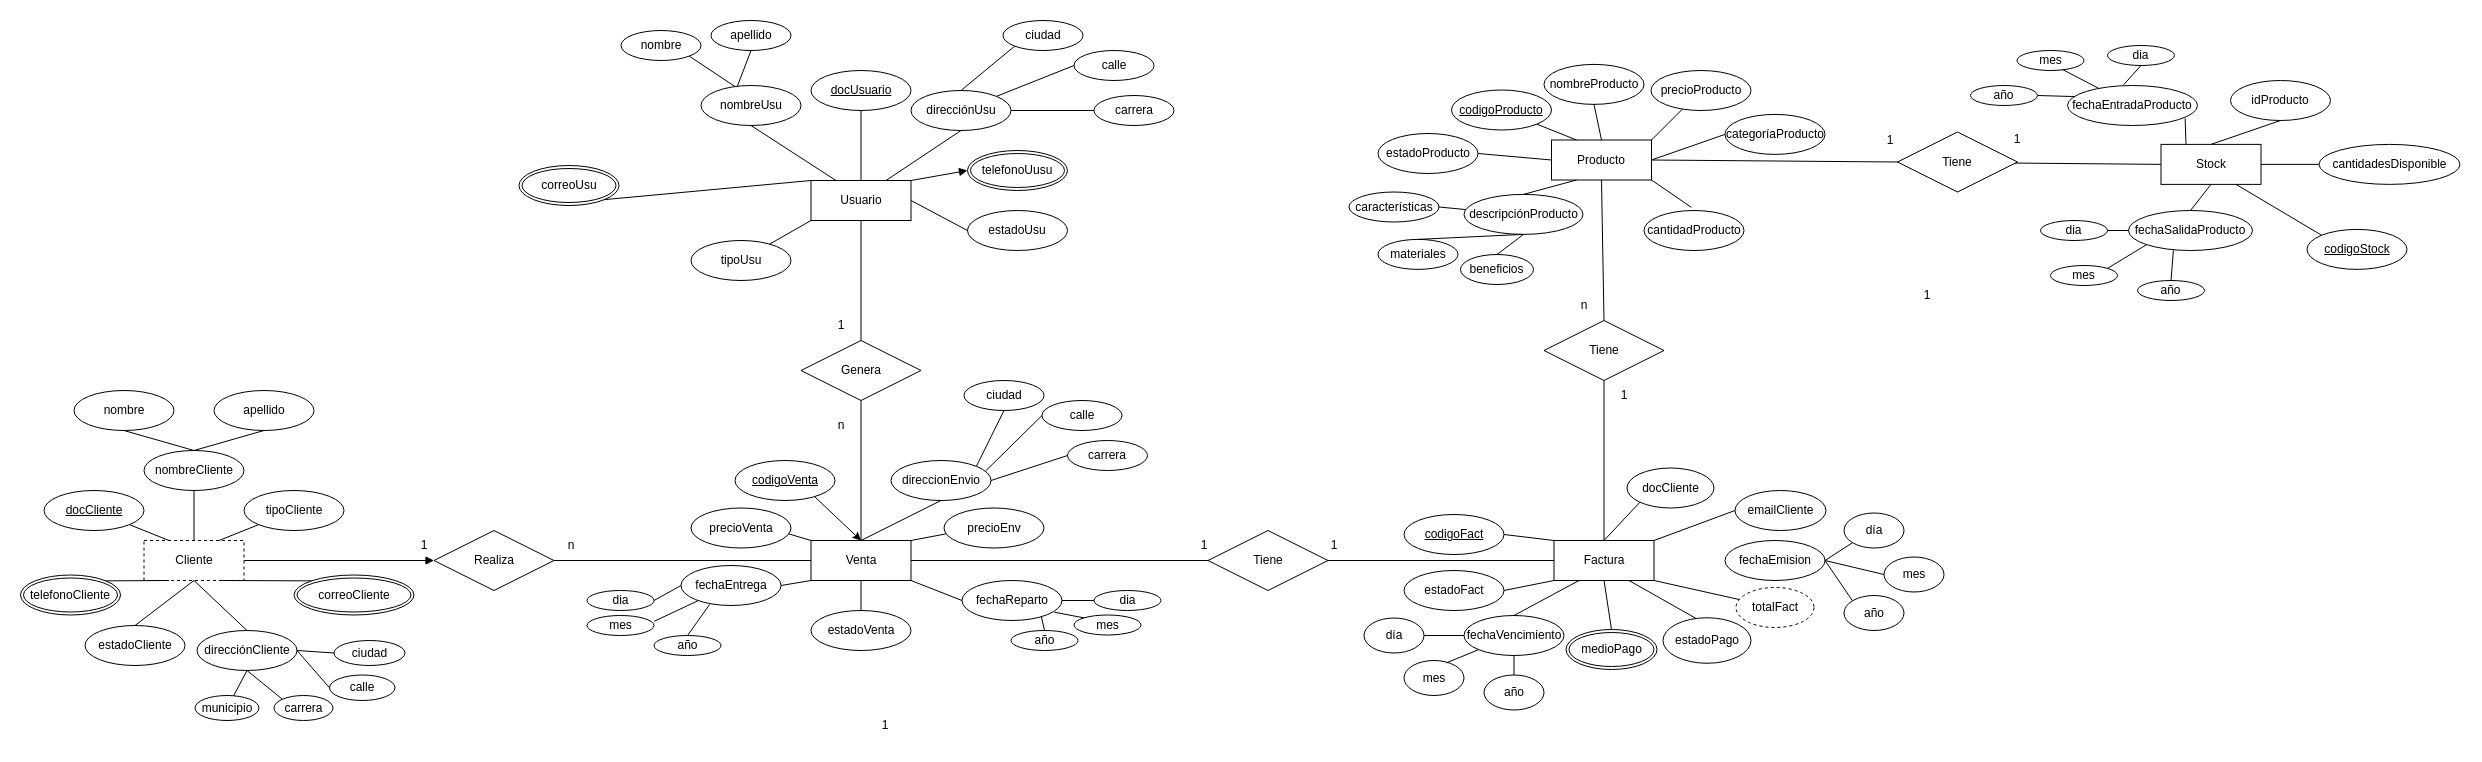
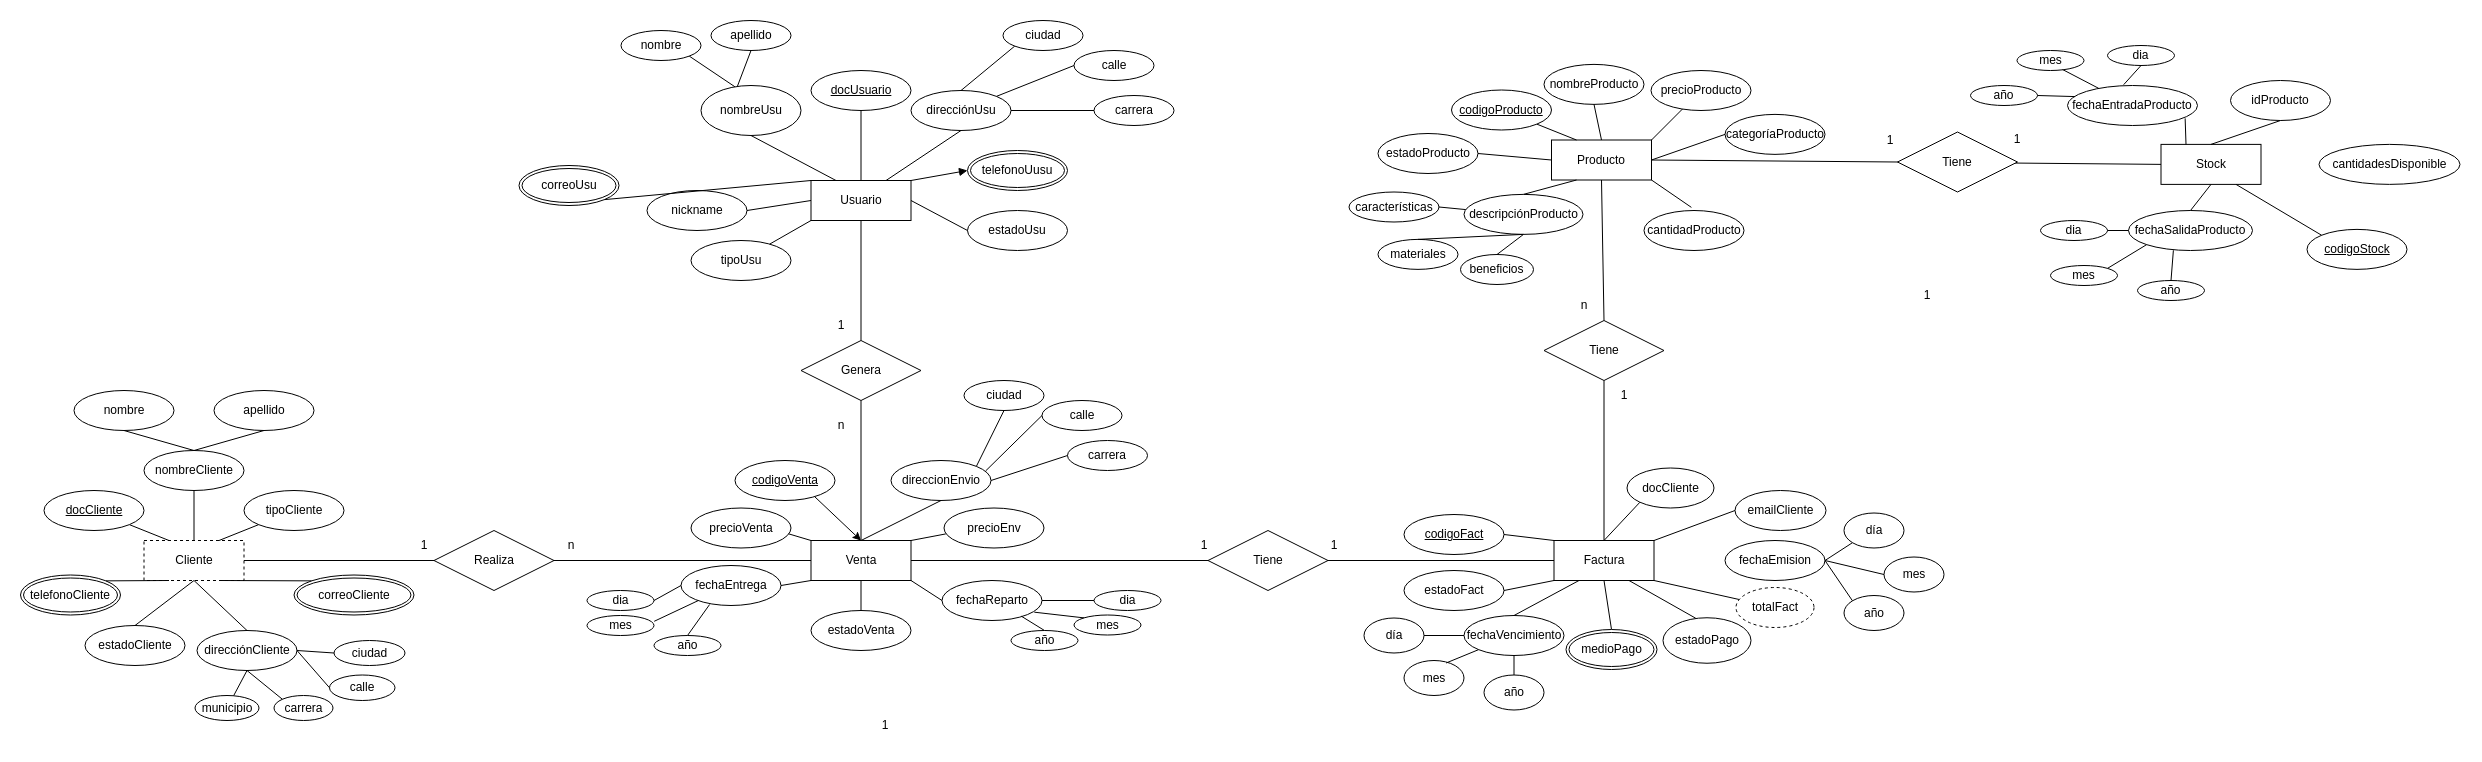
(751, 106) -> (751, 111)
(2290, 164) -> none
none -> (779, 206)
none -> (697, 211)
(424, 561) -> (428, 561)
(1012, 601) -> (992, 601)
